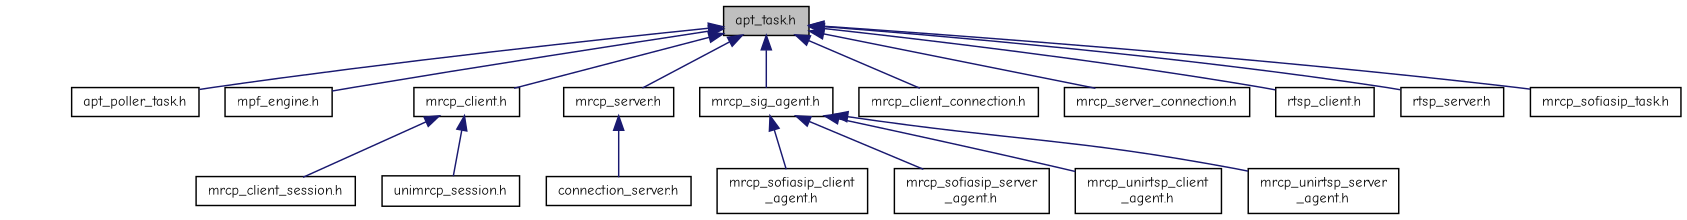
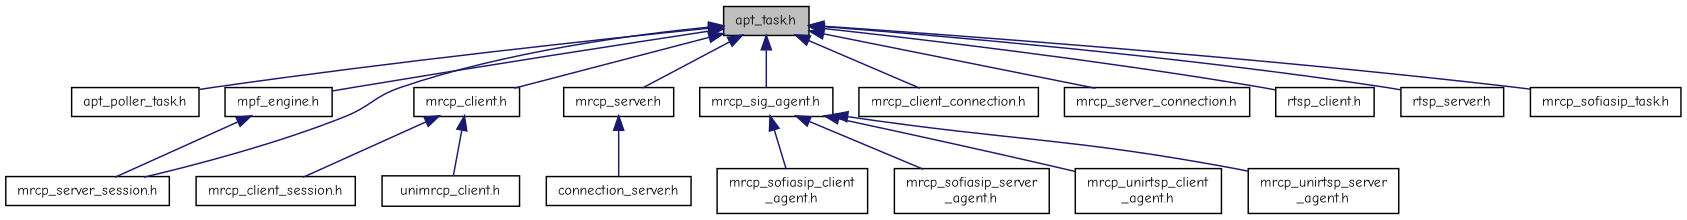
none -> (88, 191)
(451, 191) -> (451, 191)
